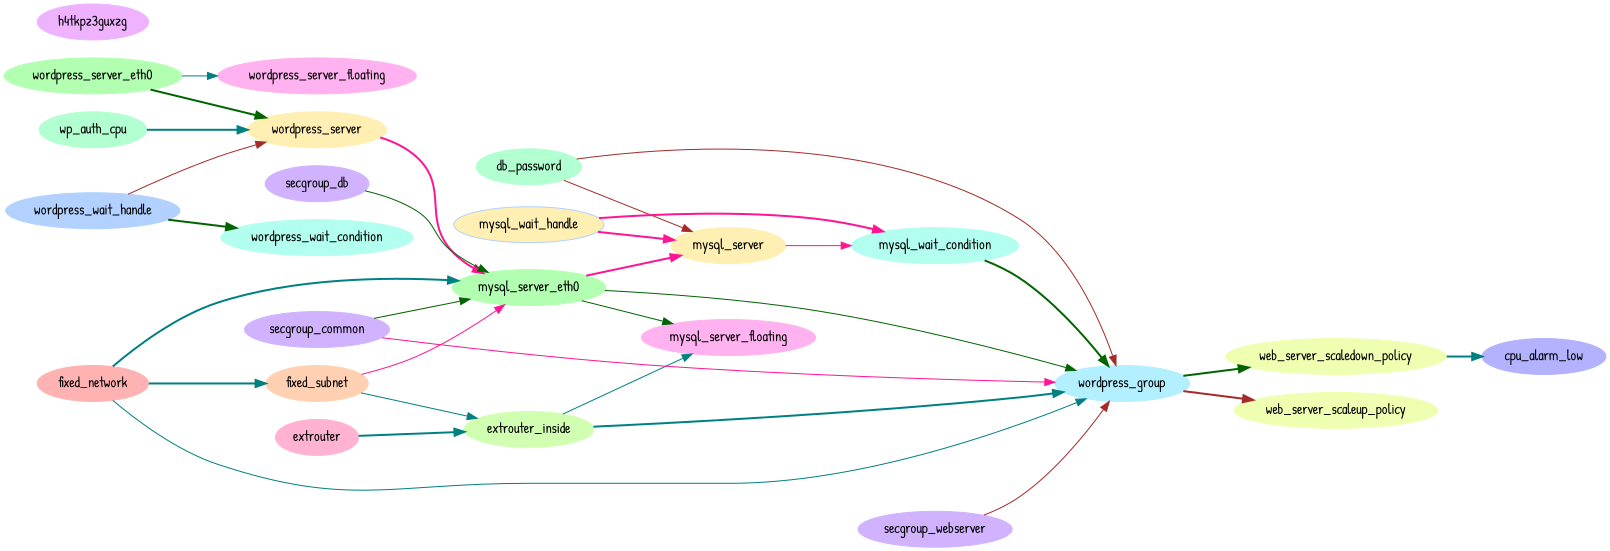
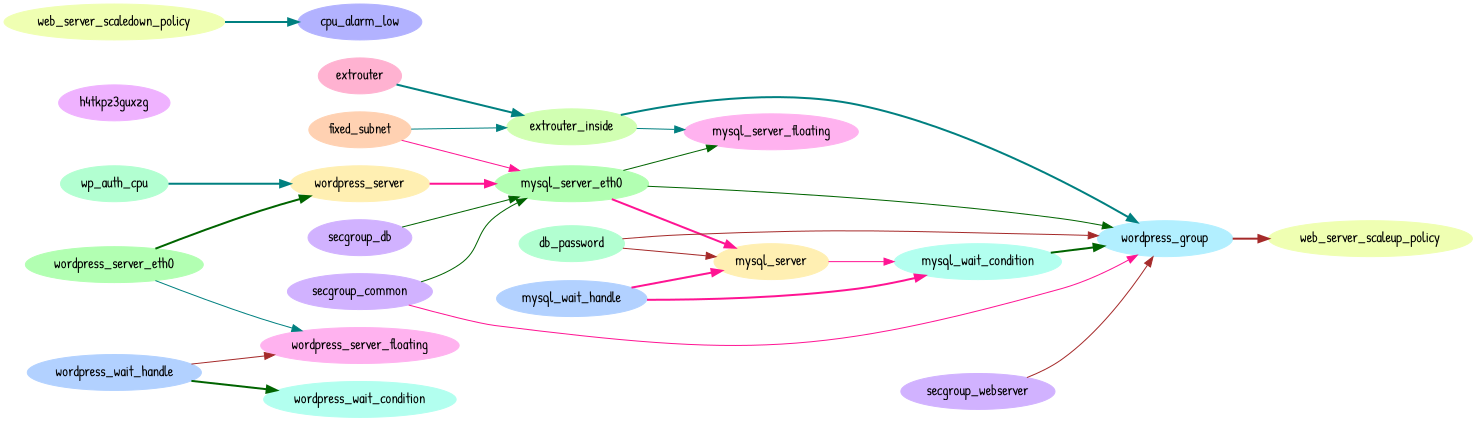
(191, 167) -> (228, 360)
(529, 225) -> (572, 299)
(1211, 372) -> none
(93, 383) -> none
